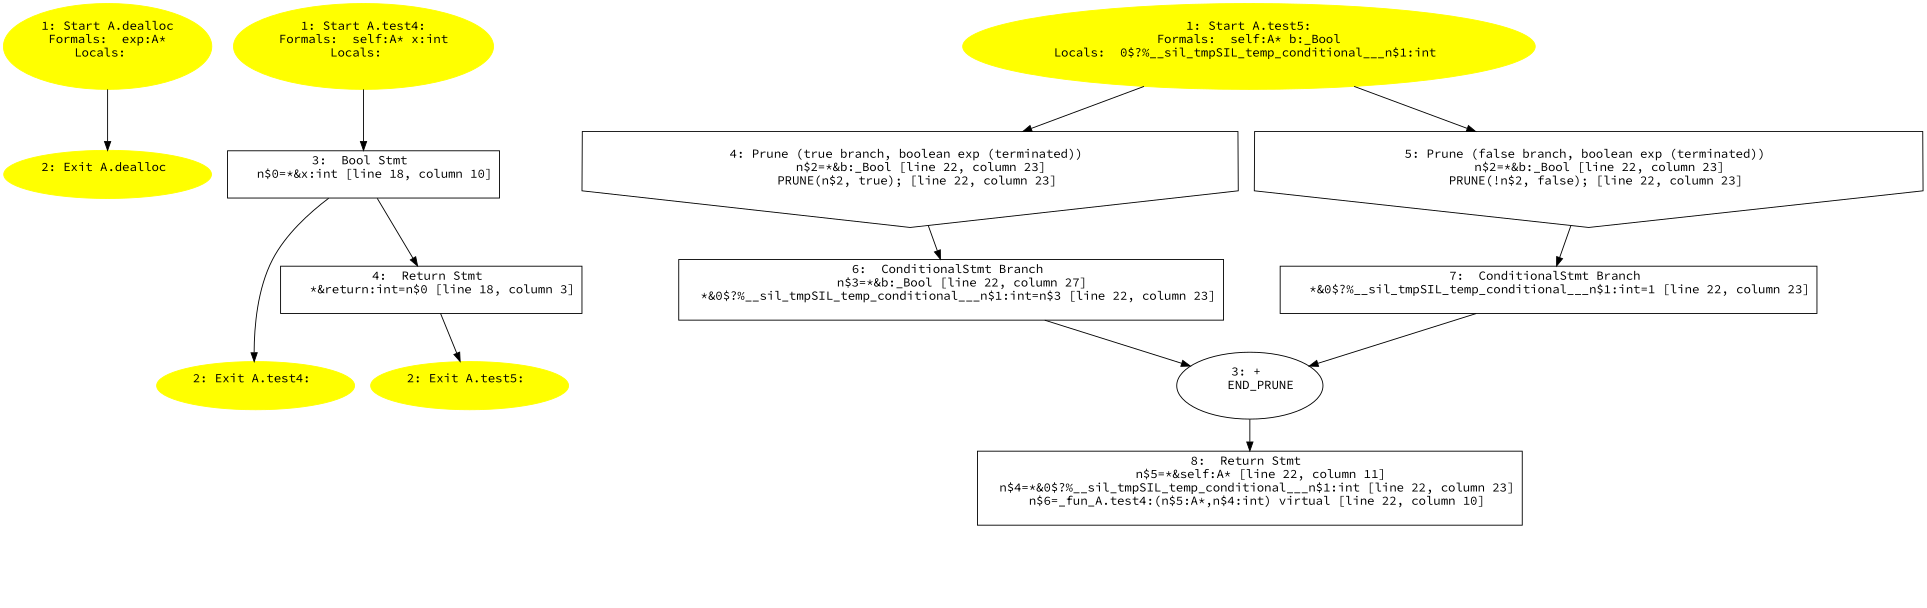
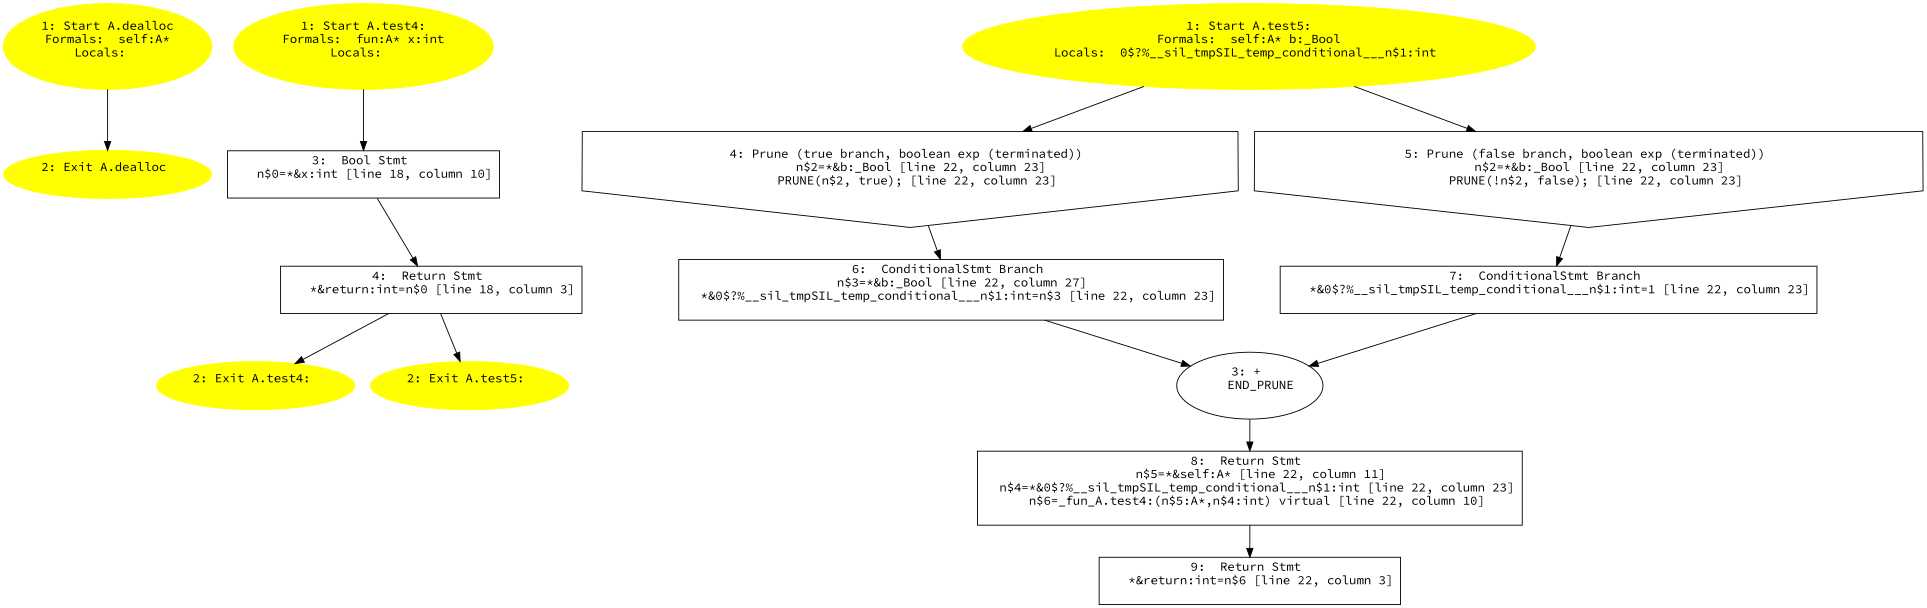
(108, 46) -> (108, 46)
(364, 46) -> (364, 46)
(270, 265) -> (346, 336)
none -> (1250, 581)
